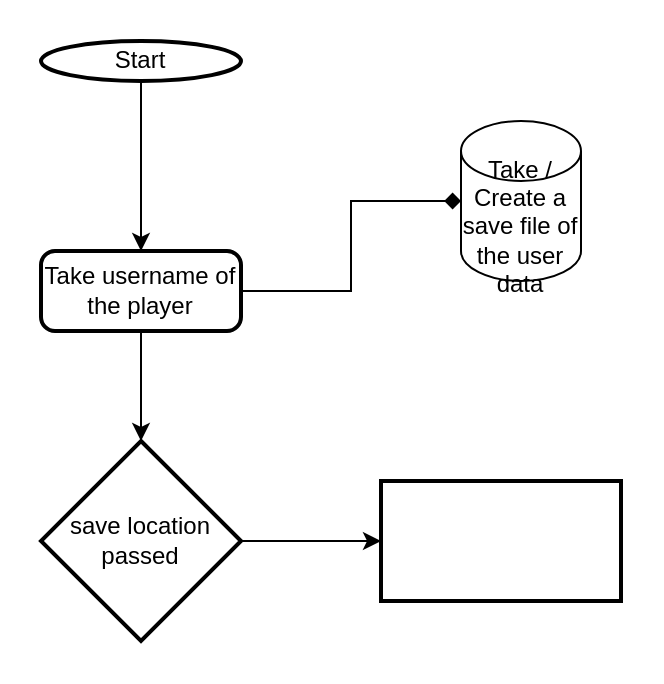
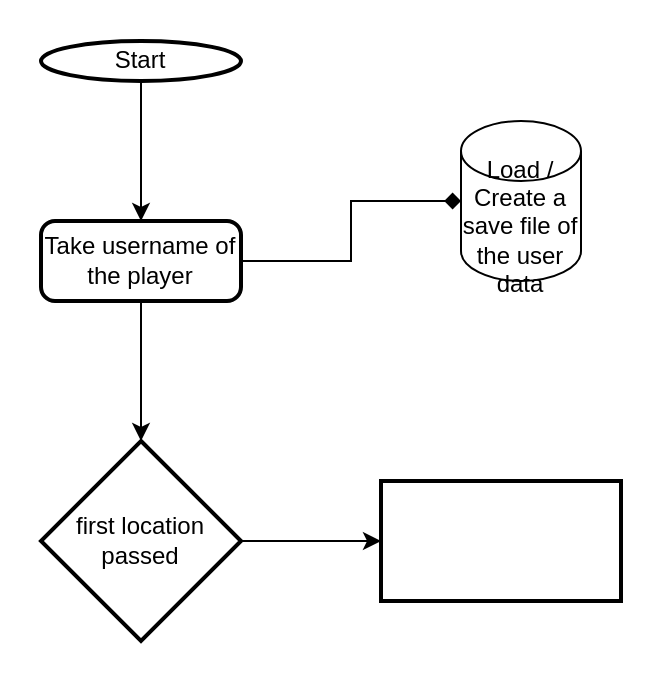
(521, 227) -> (521, 227)
(141, 291) -> (141, 261)
(141, 541) -> (141, 541)
